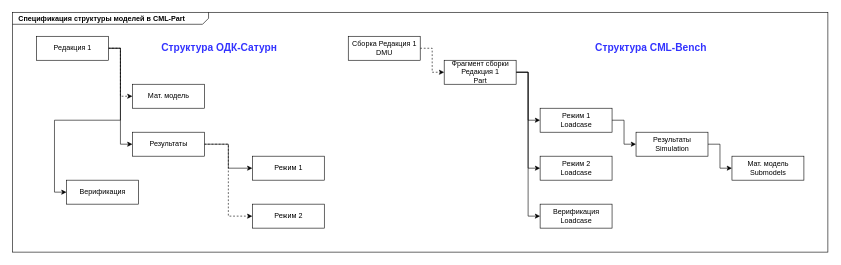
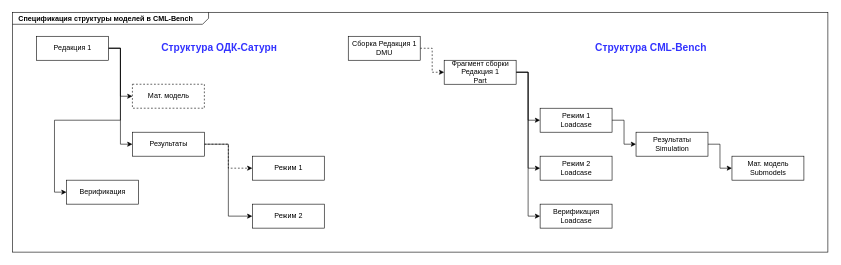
(420, 12) -> (420, 12)
(125, 96) -> (125, 96)
(168, 96) -> (168, 96)
(239, 168) -> (239, 168)
(228, 203) -> (228, 203)
